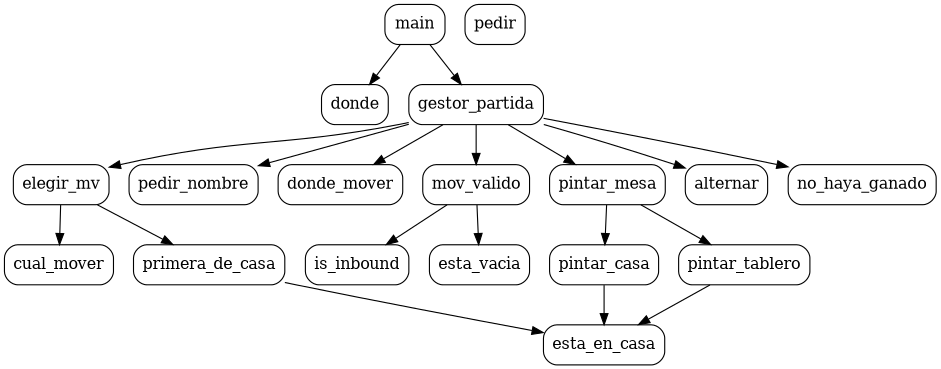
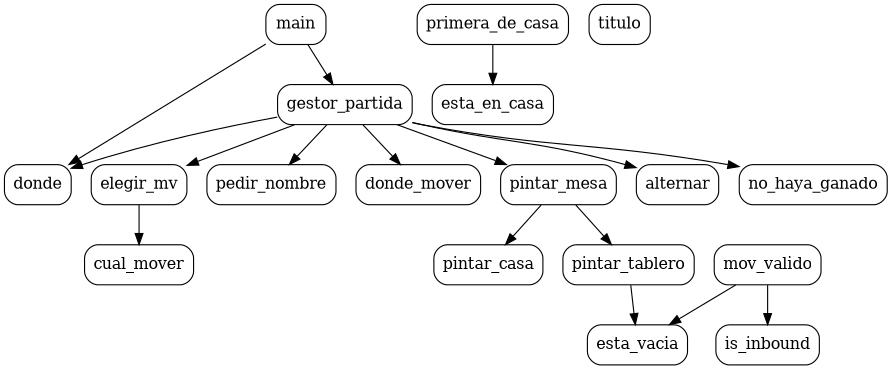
(495, 24) -> (620, 24)
(476, 139) -> (179, 138)
(130, 222) -> none
(604, 299) -> none
(679, 302) -> (632, 299)
